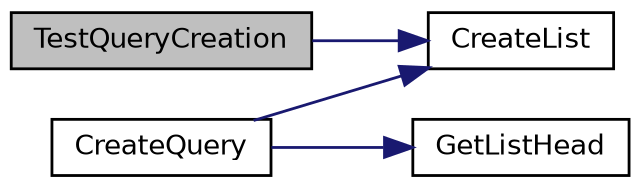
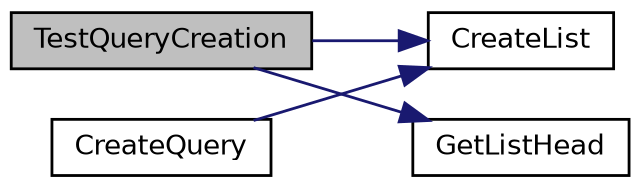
(327, 147) -> (309, 84)
